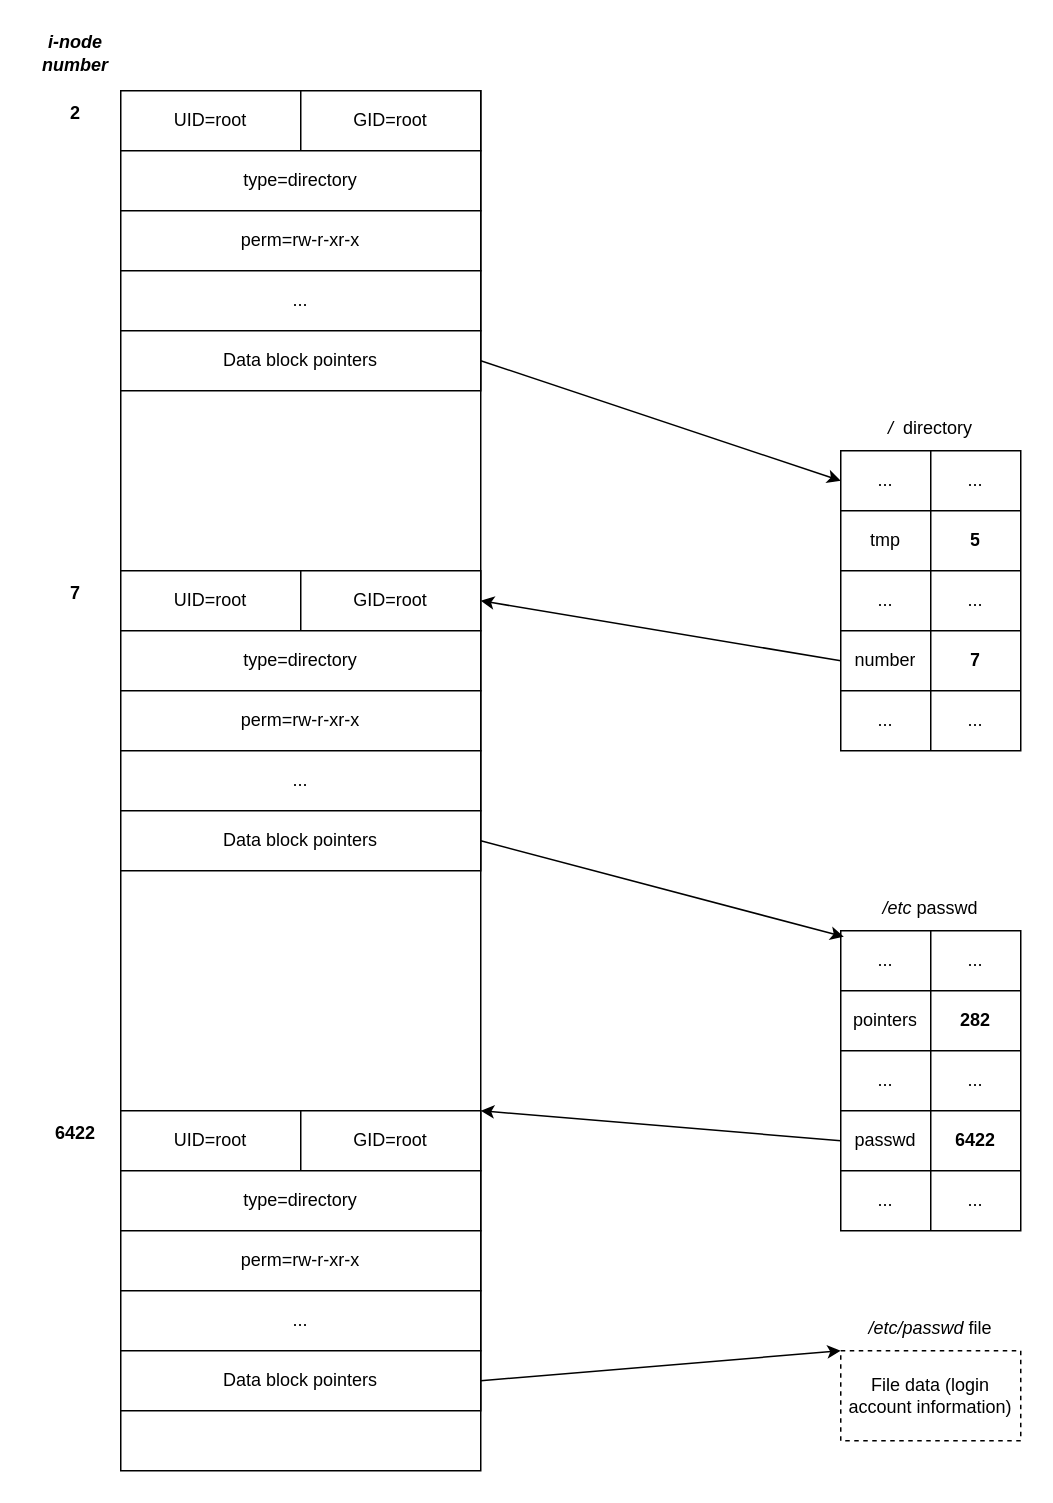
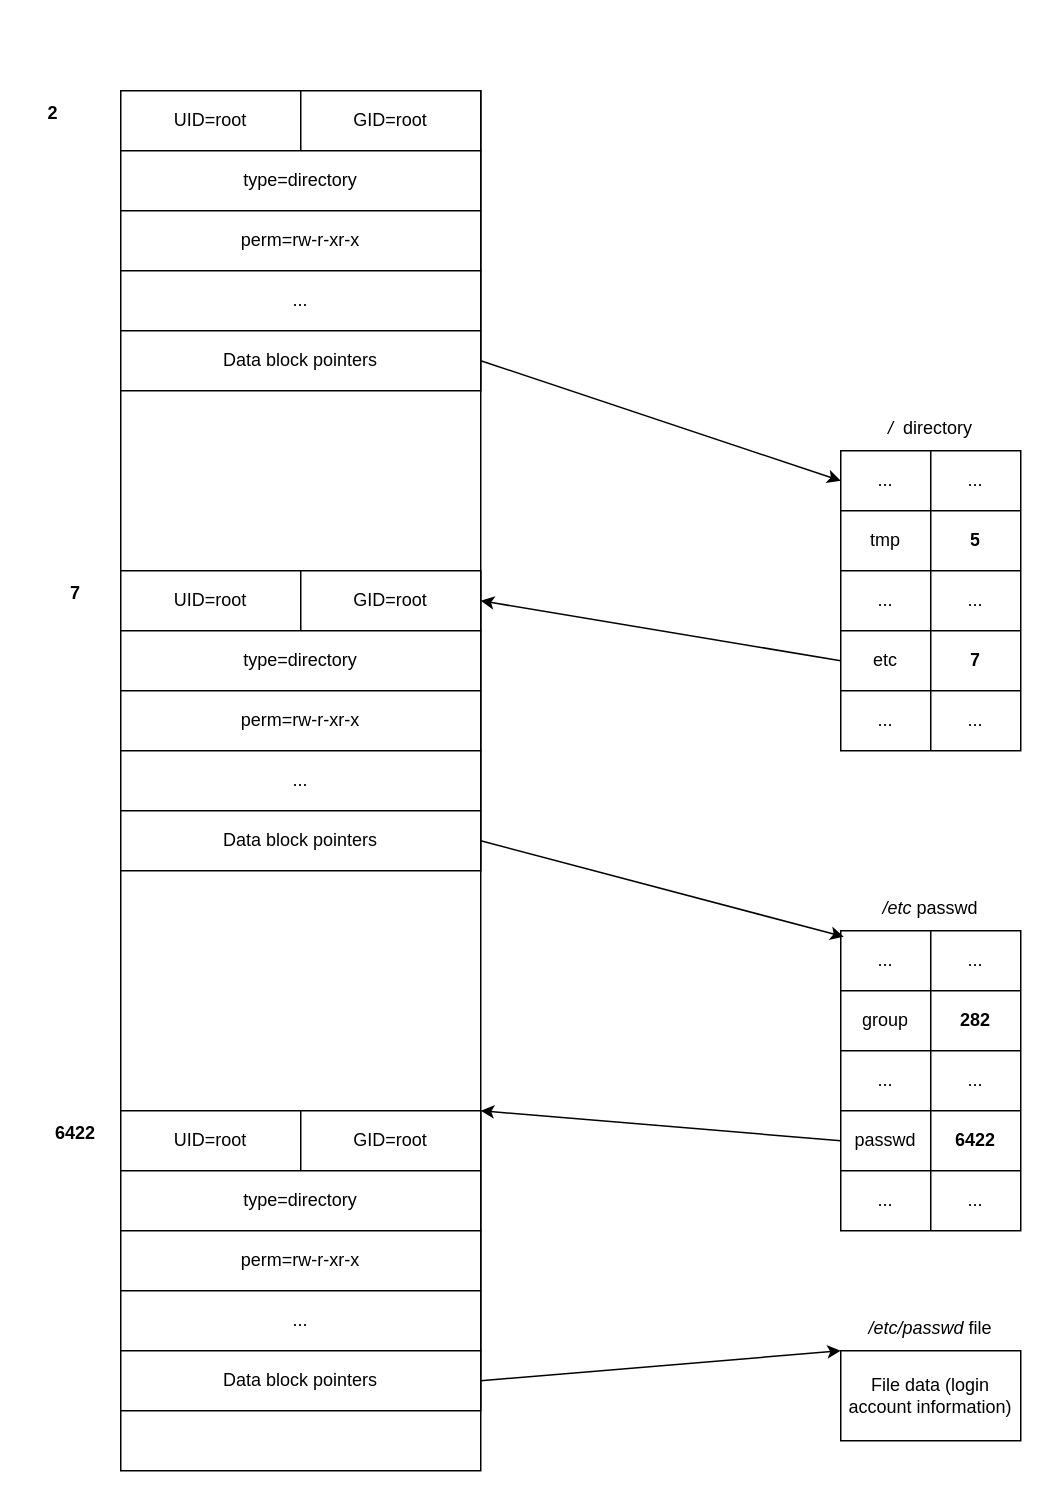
(76, 53) -> none
(76, 113) -> (53, 113)
(886, 661) -> (886, 661)
(886, 1021) -> (886, 1021)
(931, 1396) -> (931, 1396)
